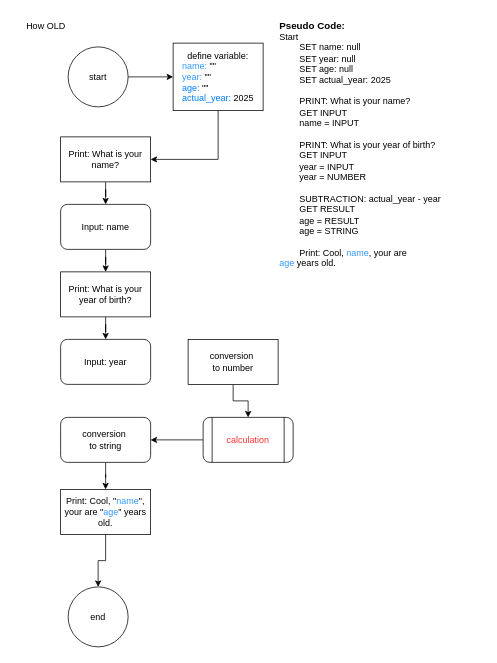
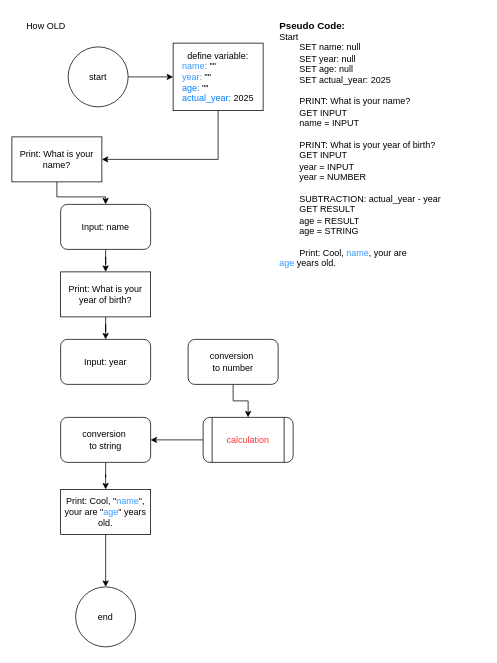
(105, 159) -> (57, 159)
(233, 362) -> (233, 362)
(98, 617) -> (105, 617)
